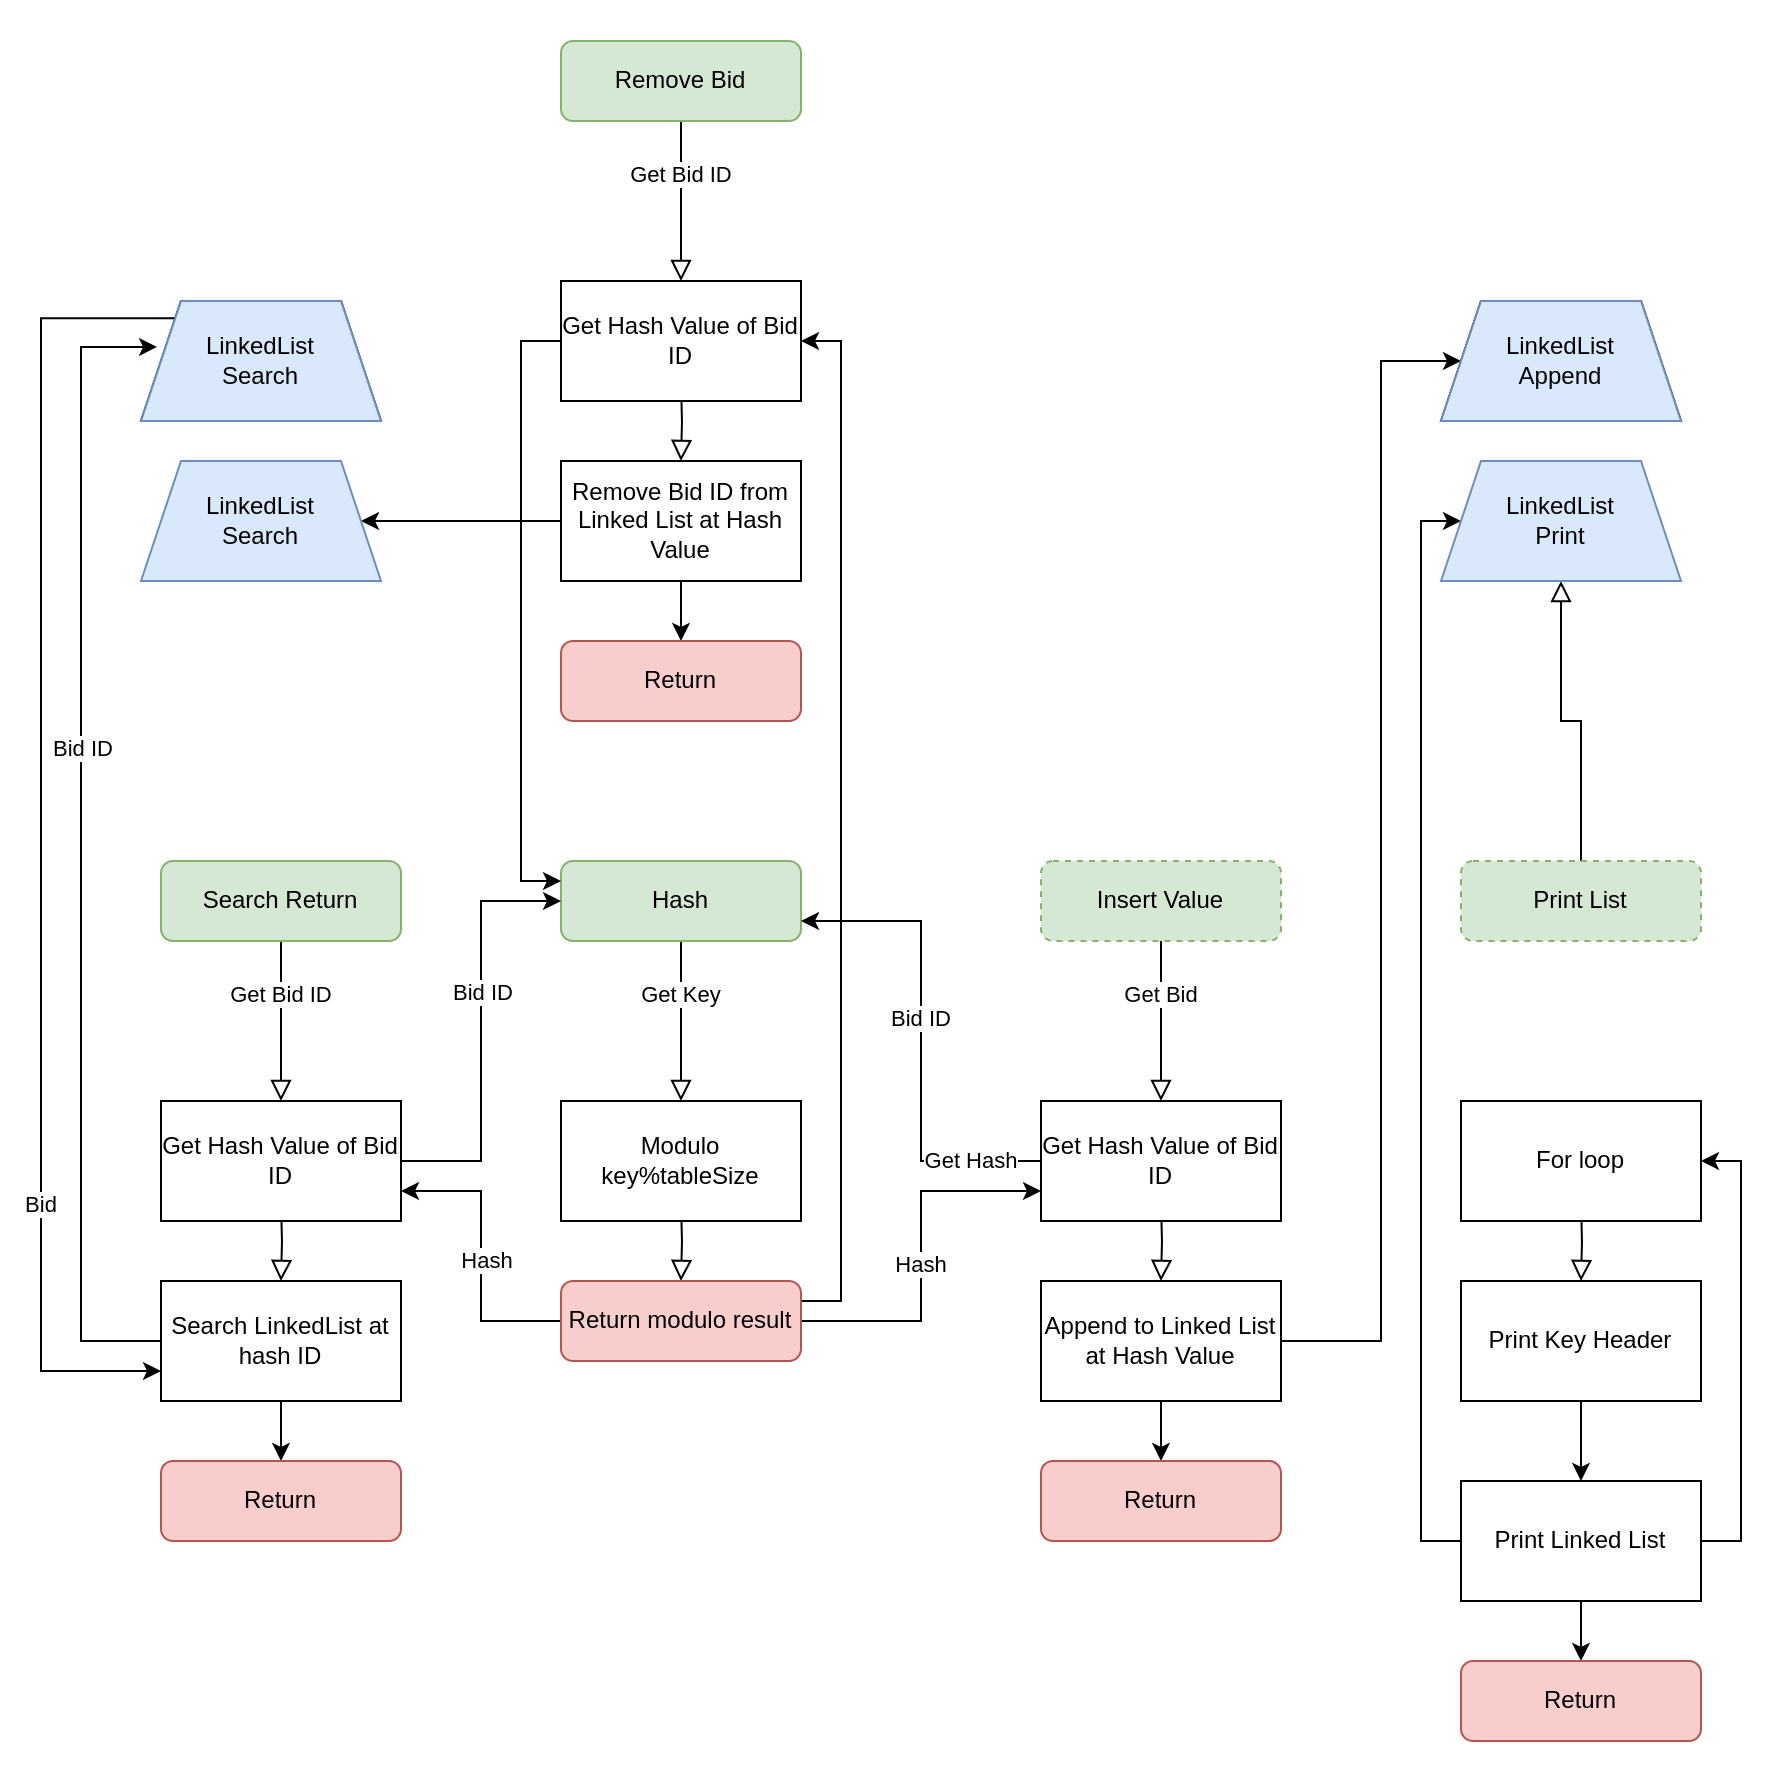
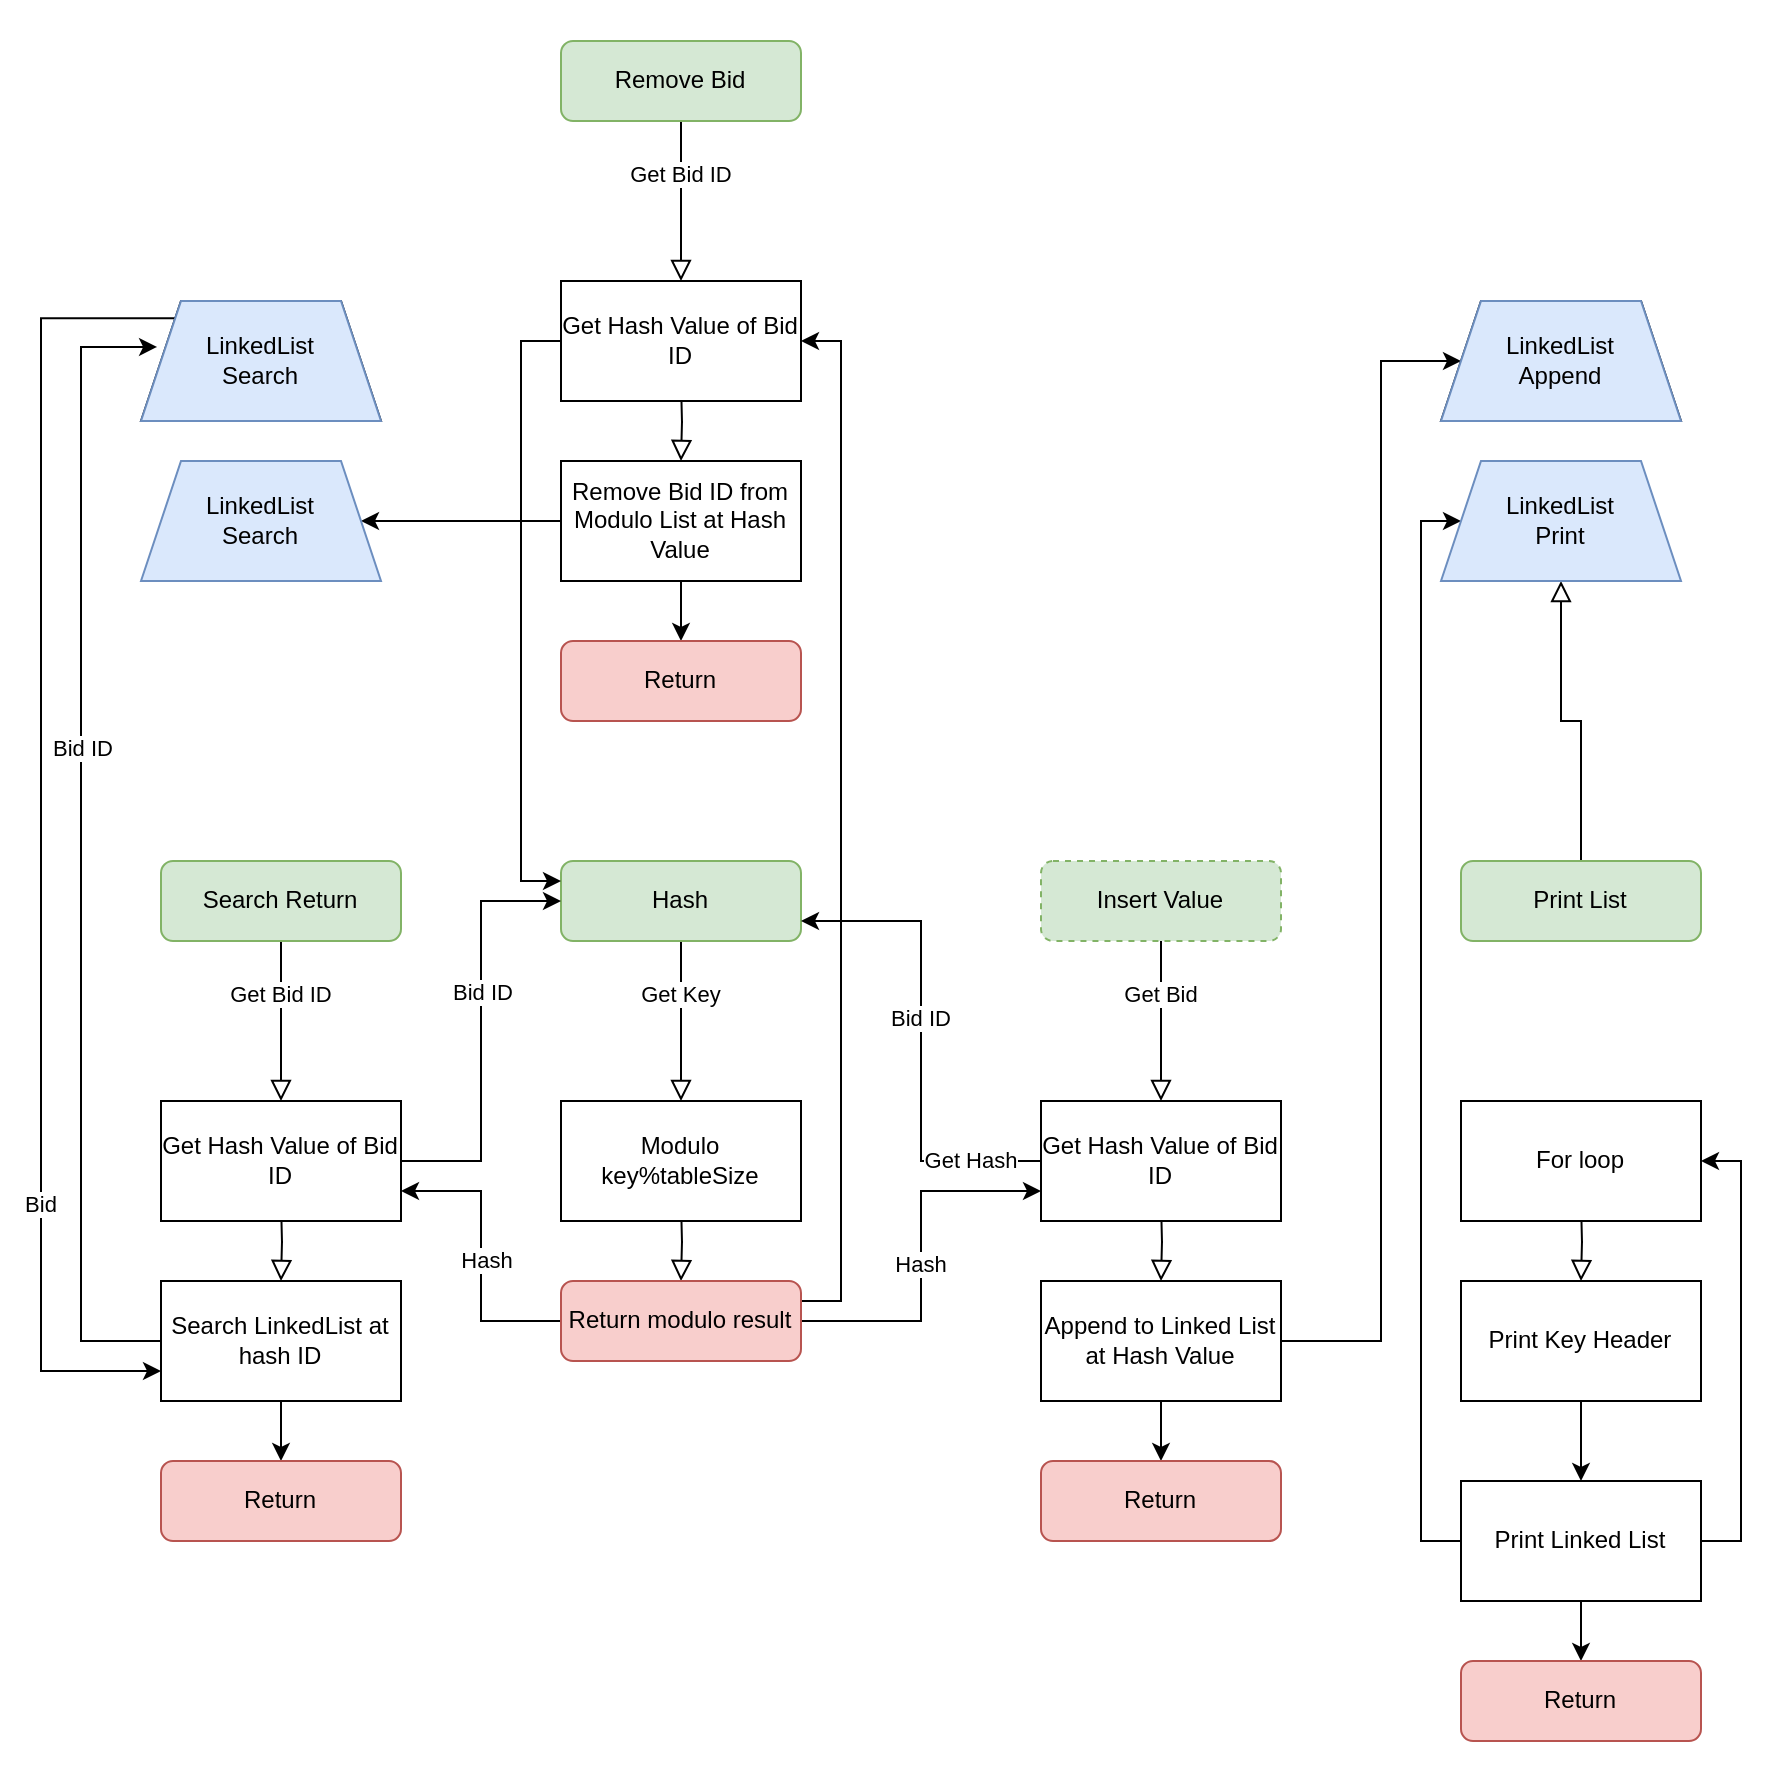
(681, 521) -> (681, 521)
(1581, 901) -> (1581, 901)
